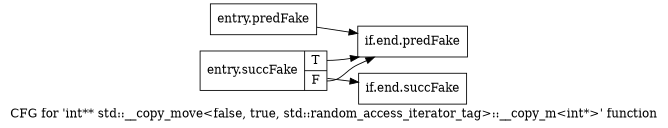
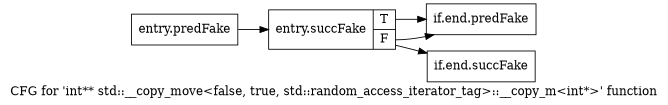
(333, 30) -> (249, 30)
